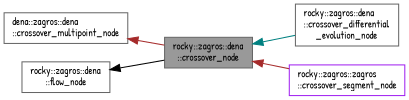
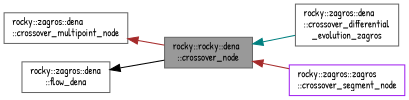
(347, 25) -> (347, 25)
(66, 28) -> (66, 28)
(209, 53) -> (209, 53)
(66, 77) -> (66, 77)
